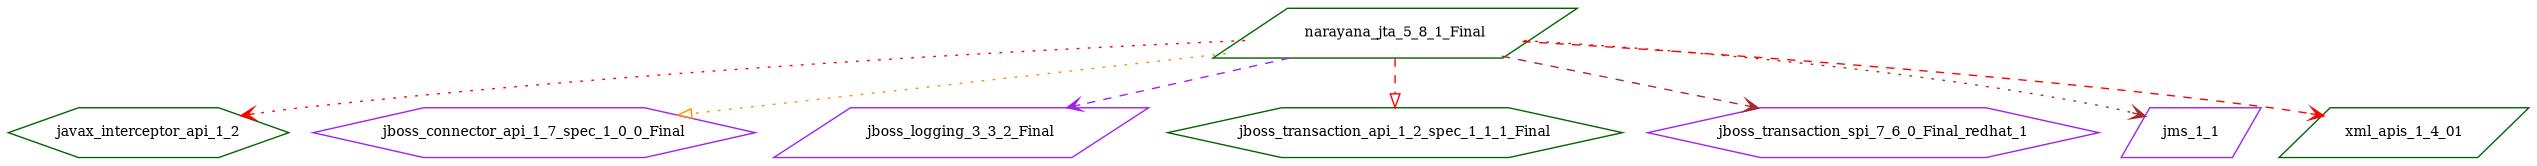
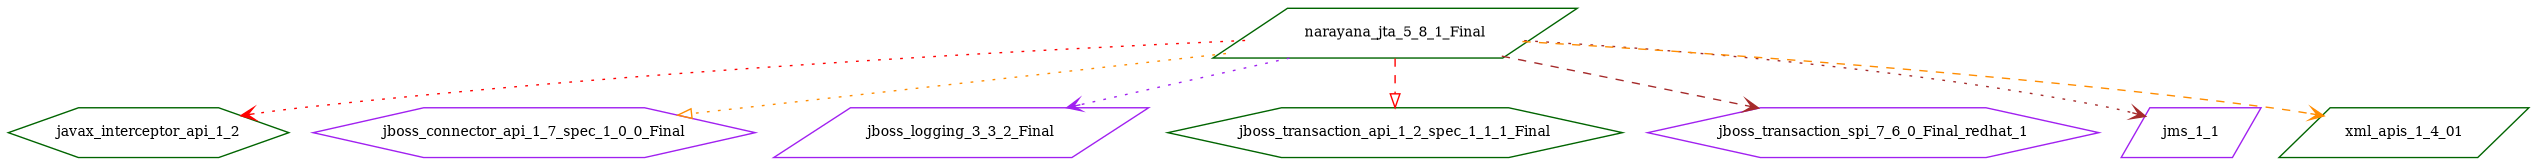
(1976, 76) -> (1976, 76)
(1185, 81) -> (1185, 81)
